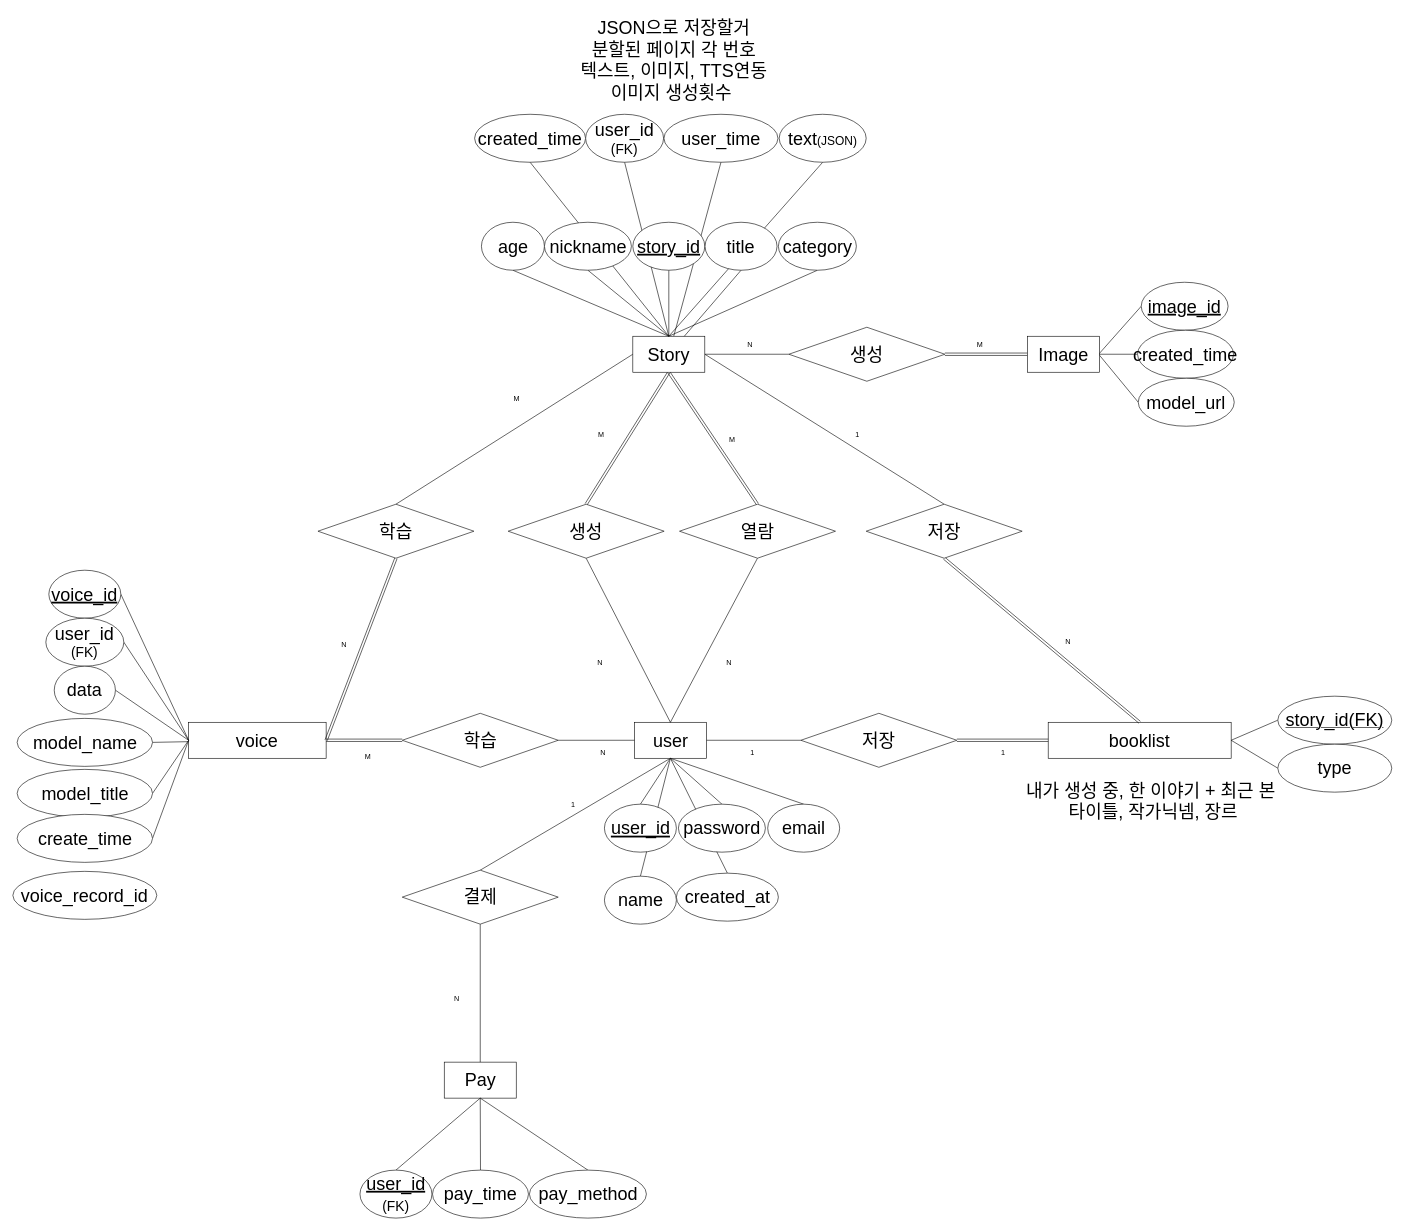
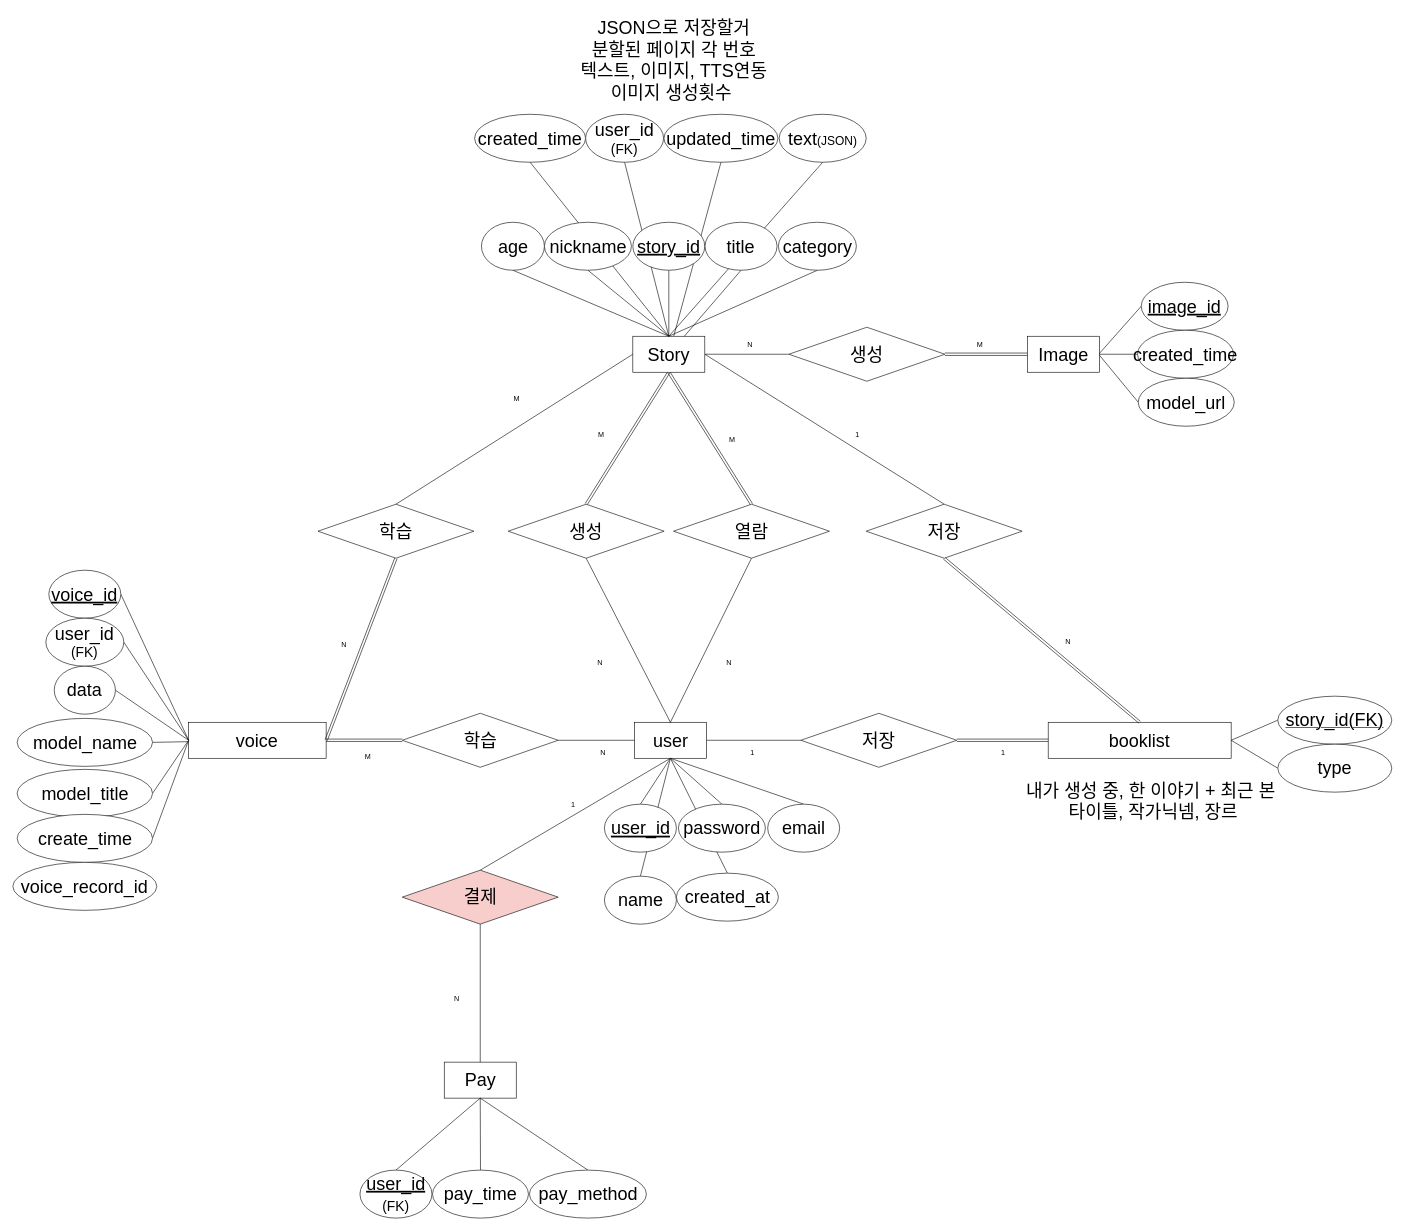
(721, 138) -> (721, 138)
(757, 531) -> (751, 531)
(85, 896) -> (85, 887)
(480, 897) -> (480, 897)
